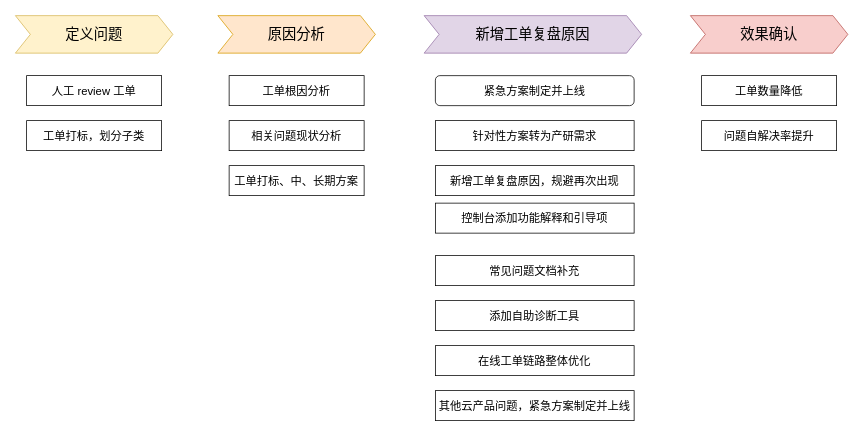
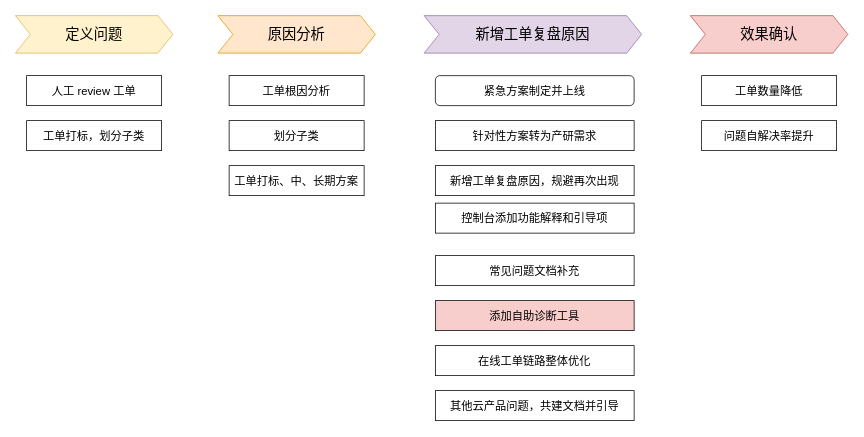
(297, 135) -> (297, 135)
(535, 315) -> (535, 315)
(535, 405) -> (535, 405)
